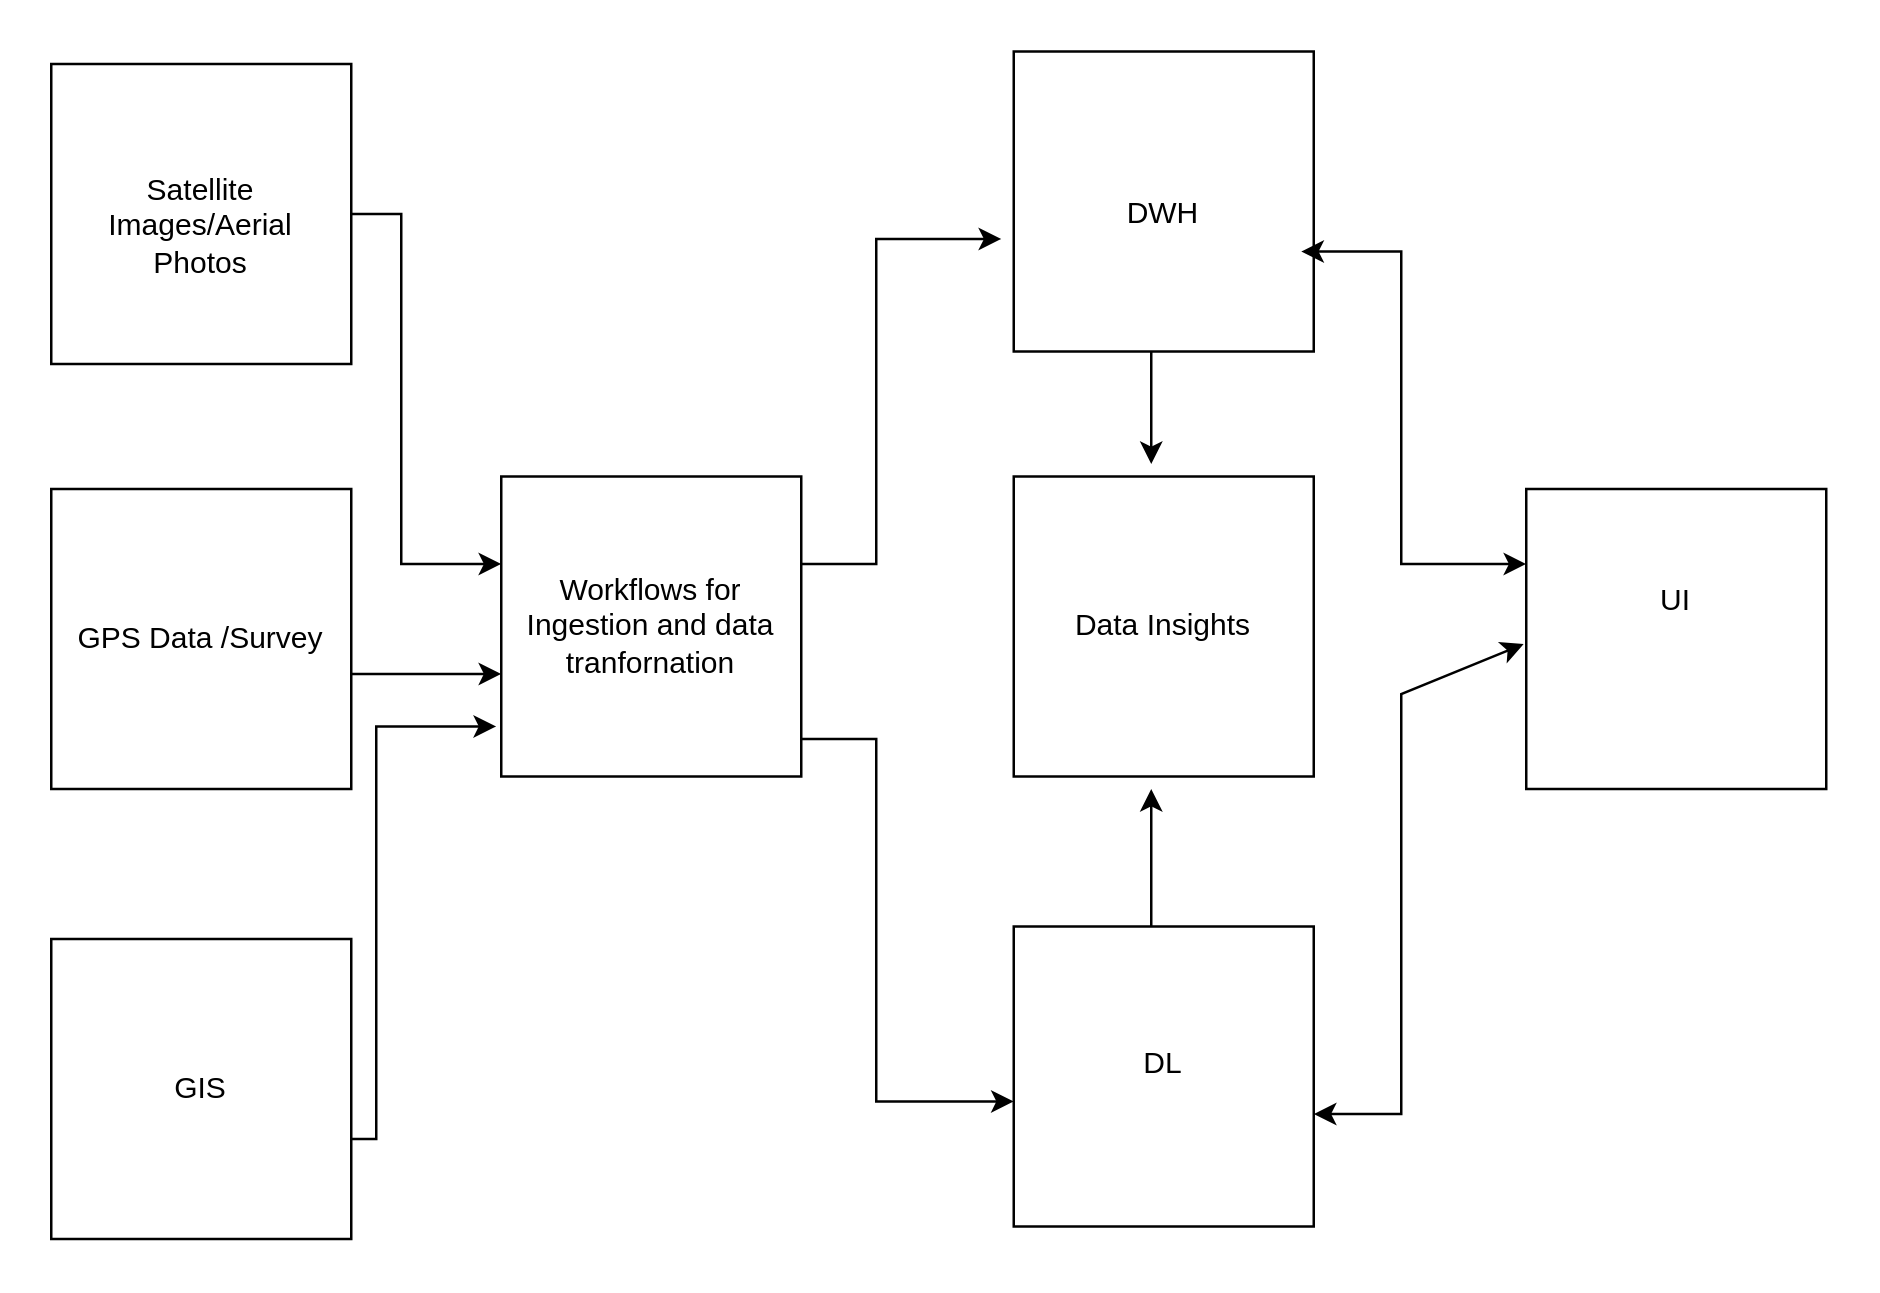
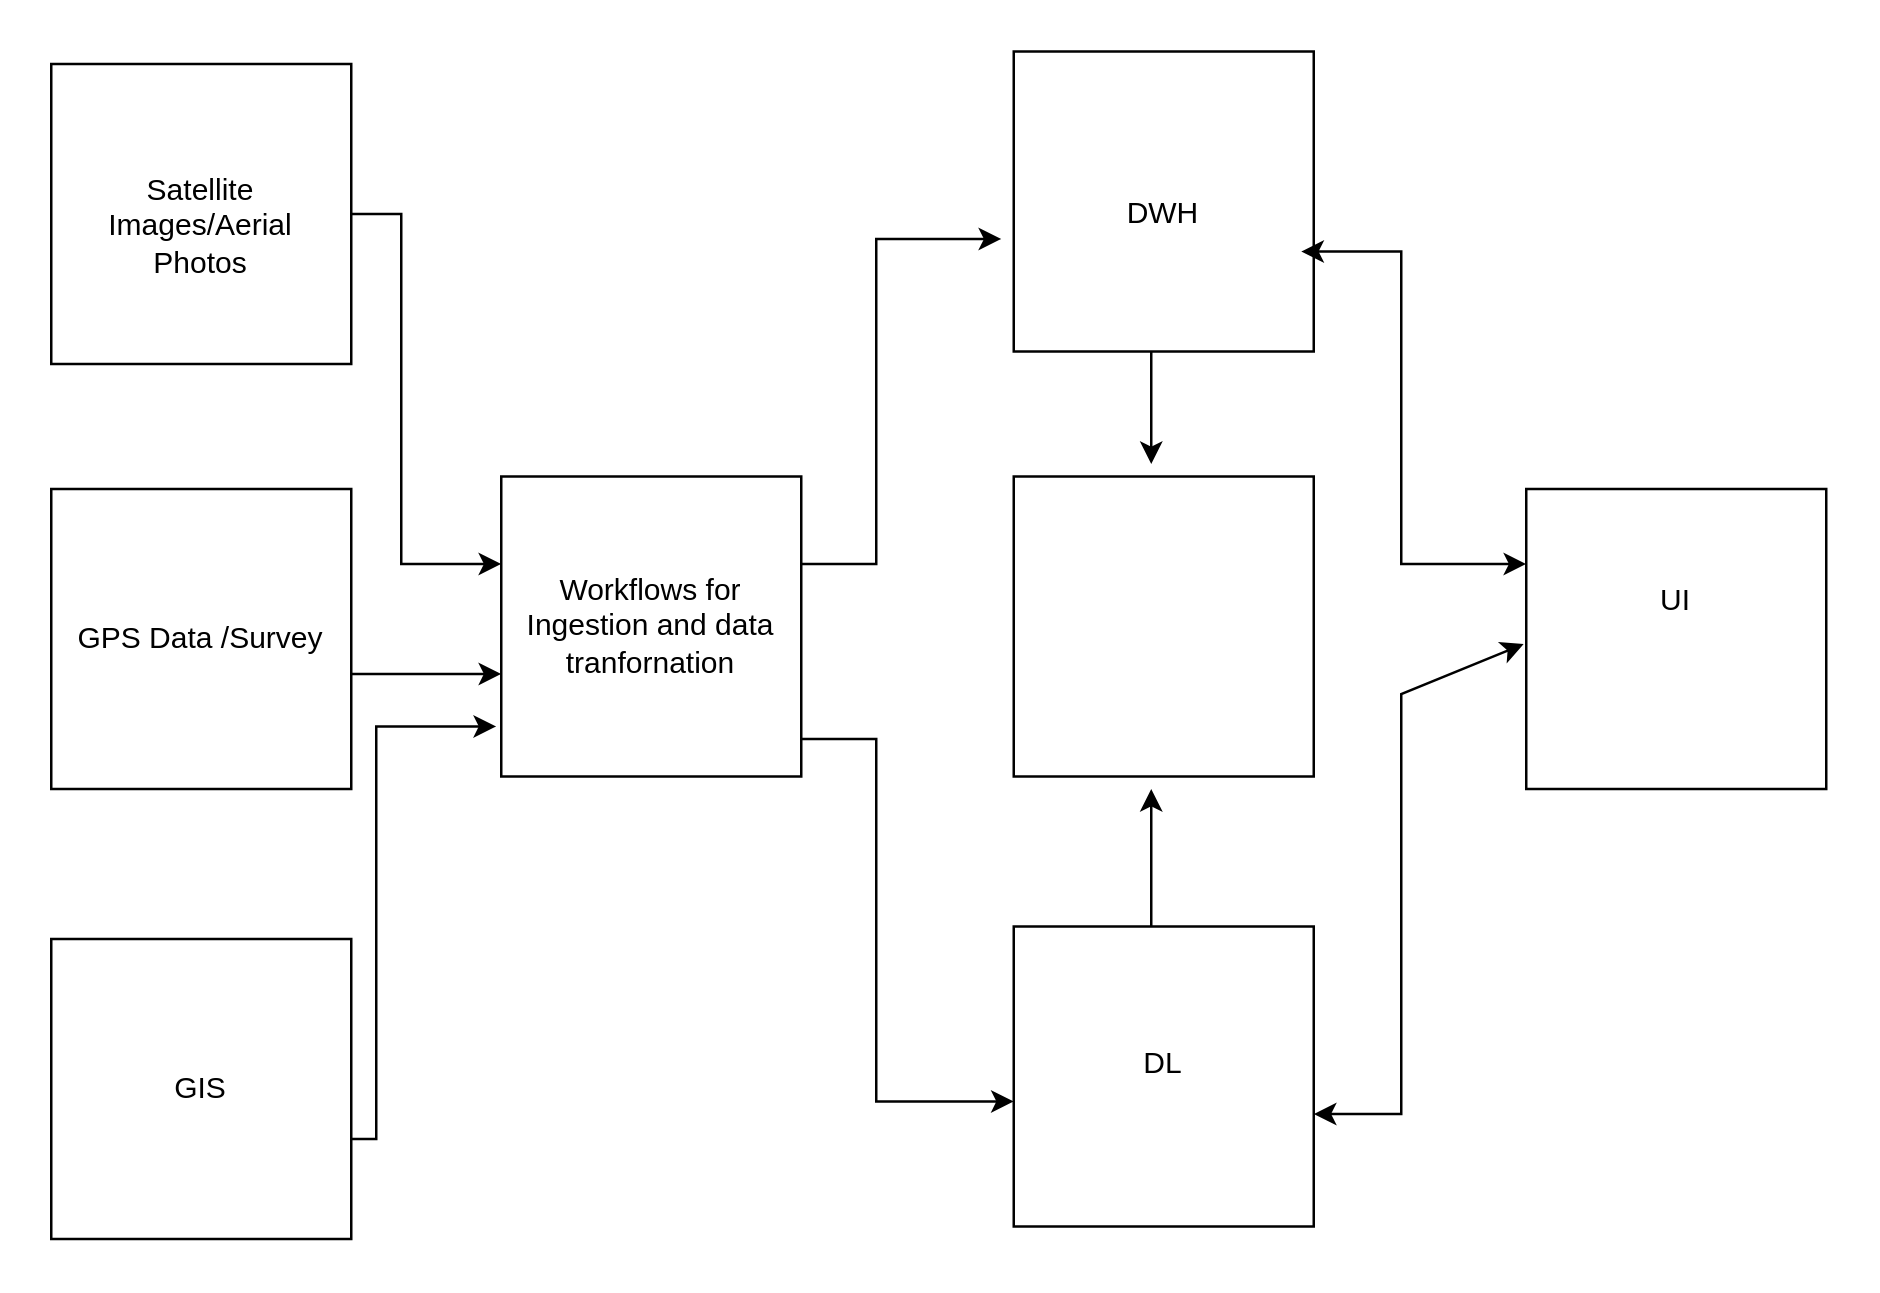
(1164, 626) -> none
